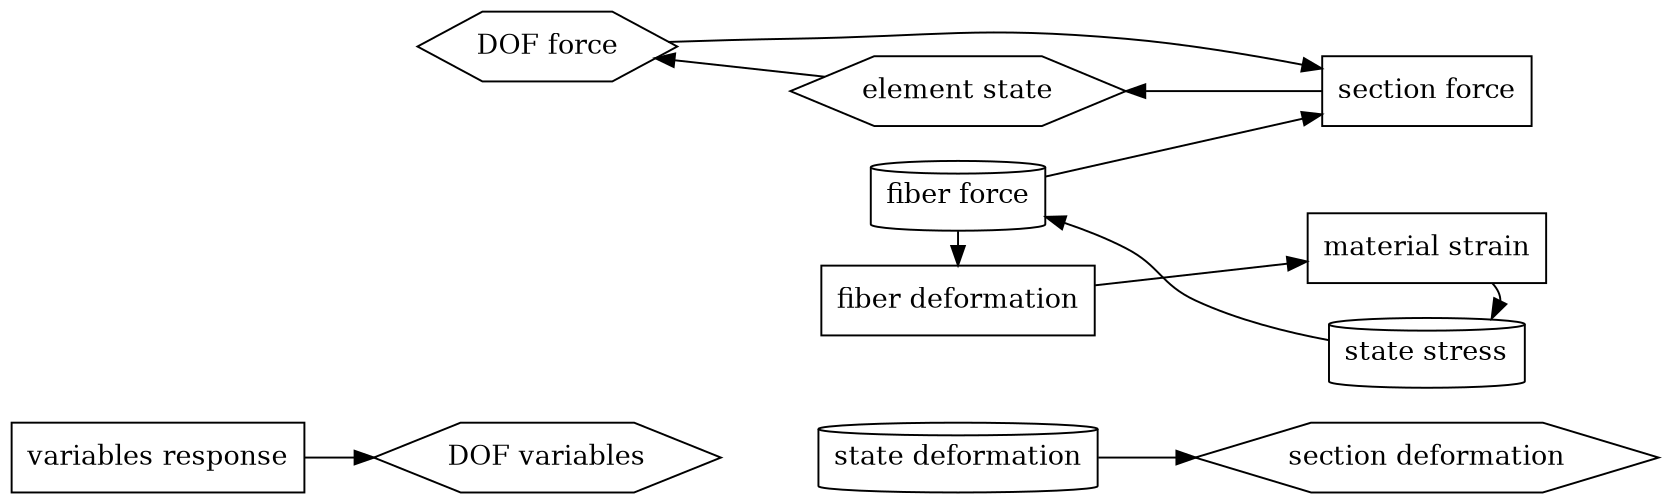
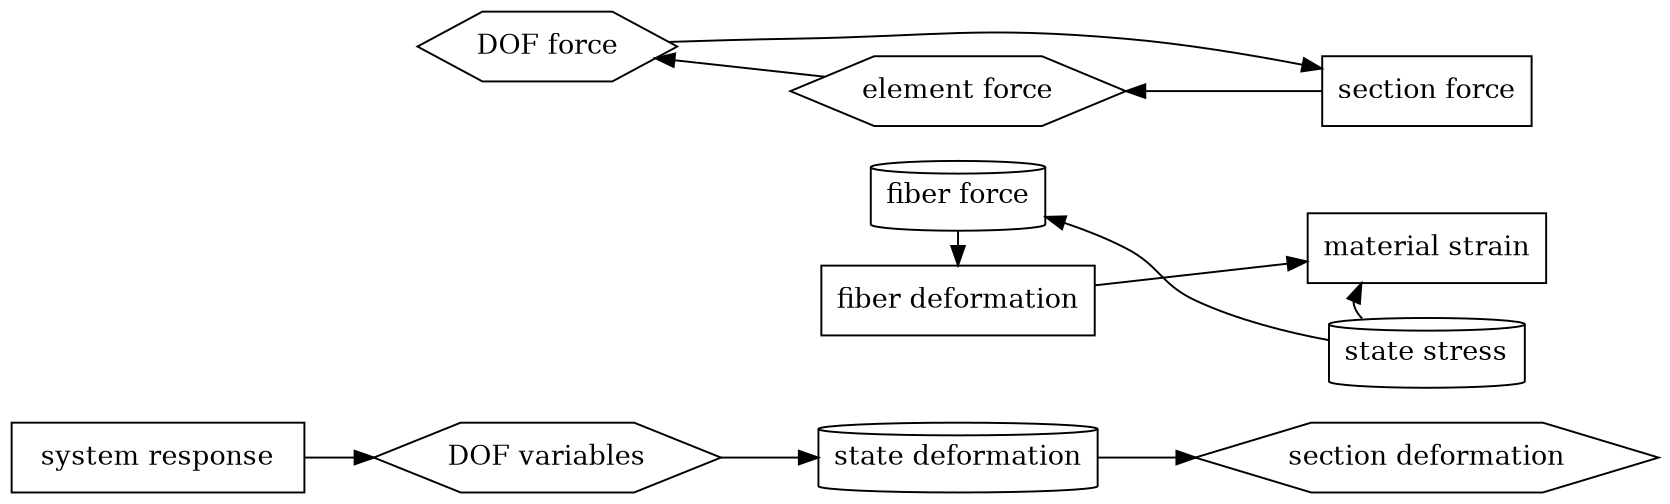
(958, 91) -> (958, 91)
(1174, 148) -> none
(1498, 291) -> (1356, 311)
(158, 458) -> (158, 458)
none -> (759, 458)
